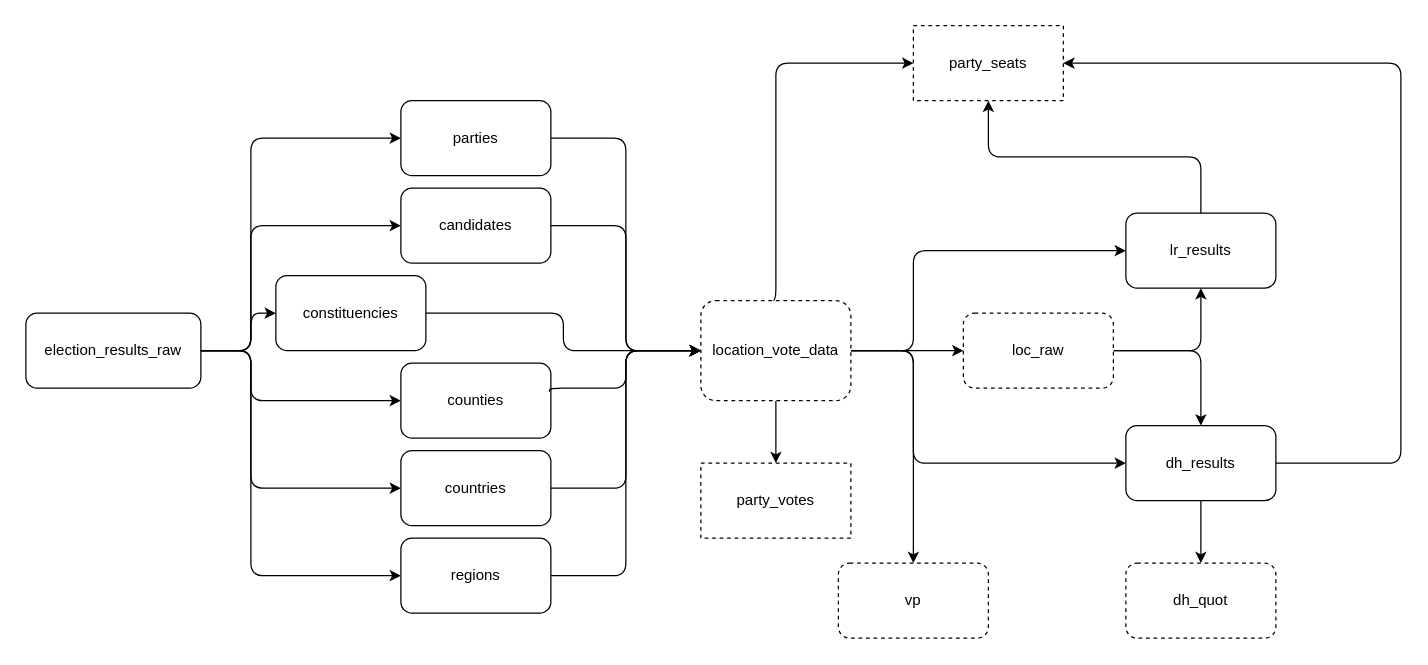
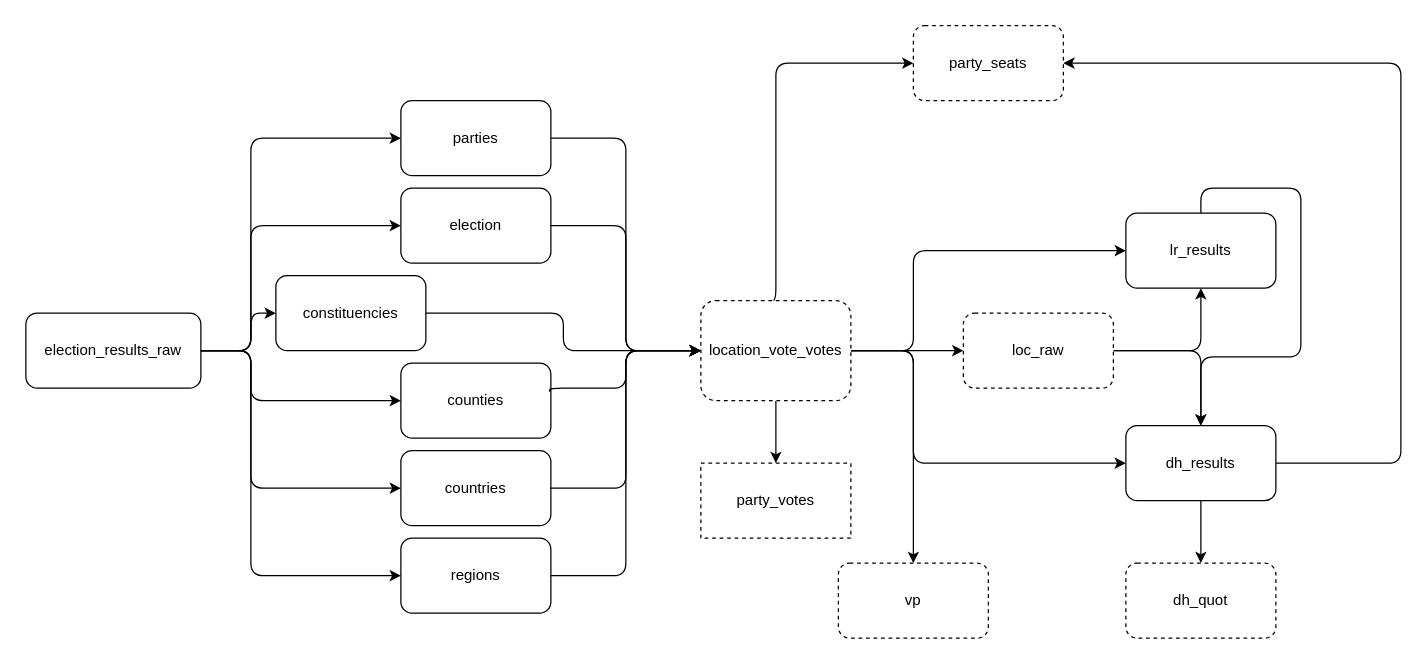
(988, 63) -> (988, 63)
(1091, 157) -> (1301, 271)
(476, 226) -> (476, 226)
(776, 351) -> (776, 351)
